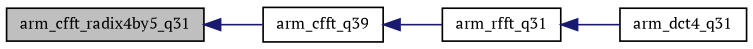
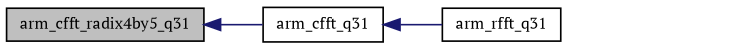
(323, 25) -> (323, 25)
(683, 25) -> none
